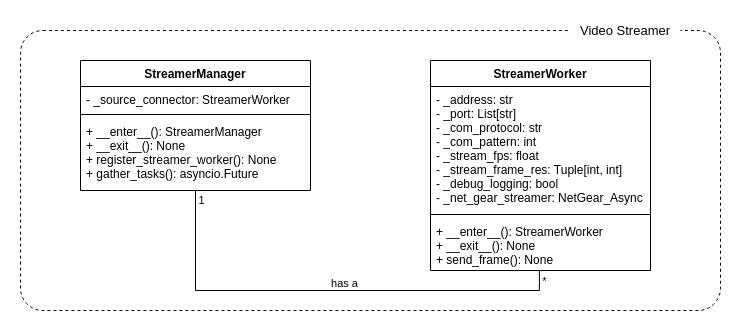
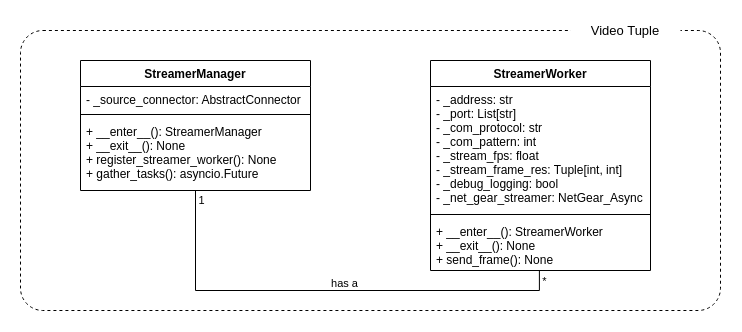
(626, 31) -> (626, 31)
(199, 100) -> (209, 100)
